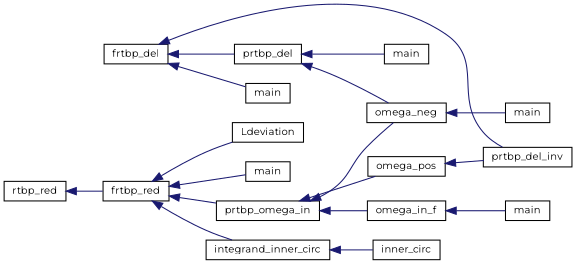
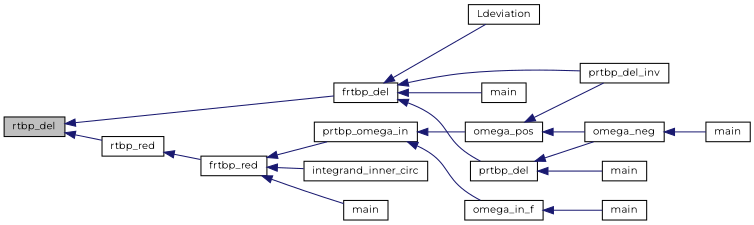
none -> (35, 127)
(196, 157) -> (439, 51)
(356, 160) -> (569, 132)
(407, 250) -> none
